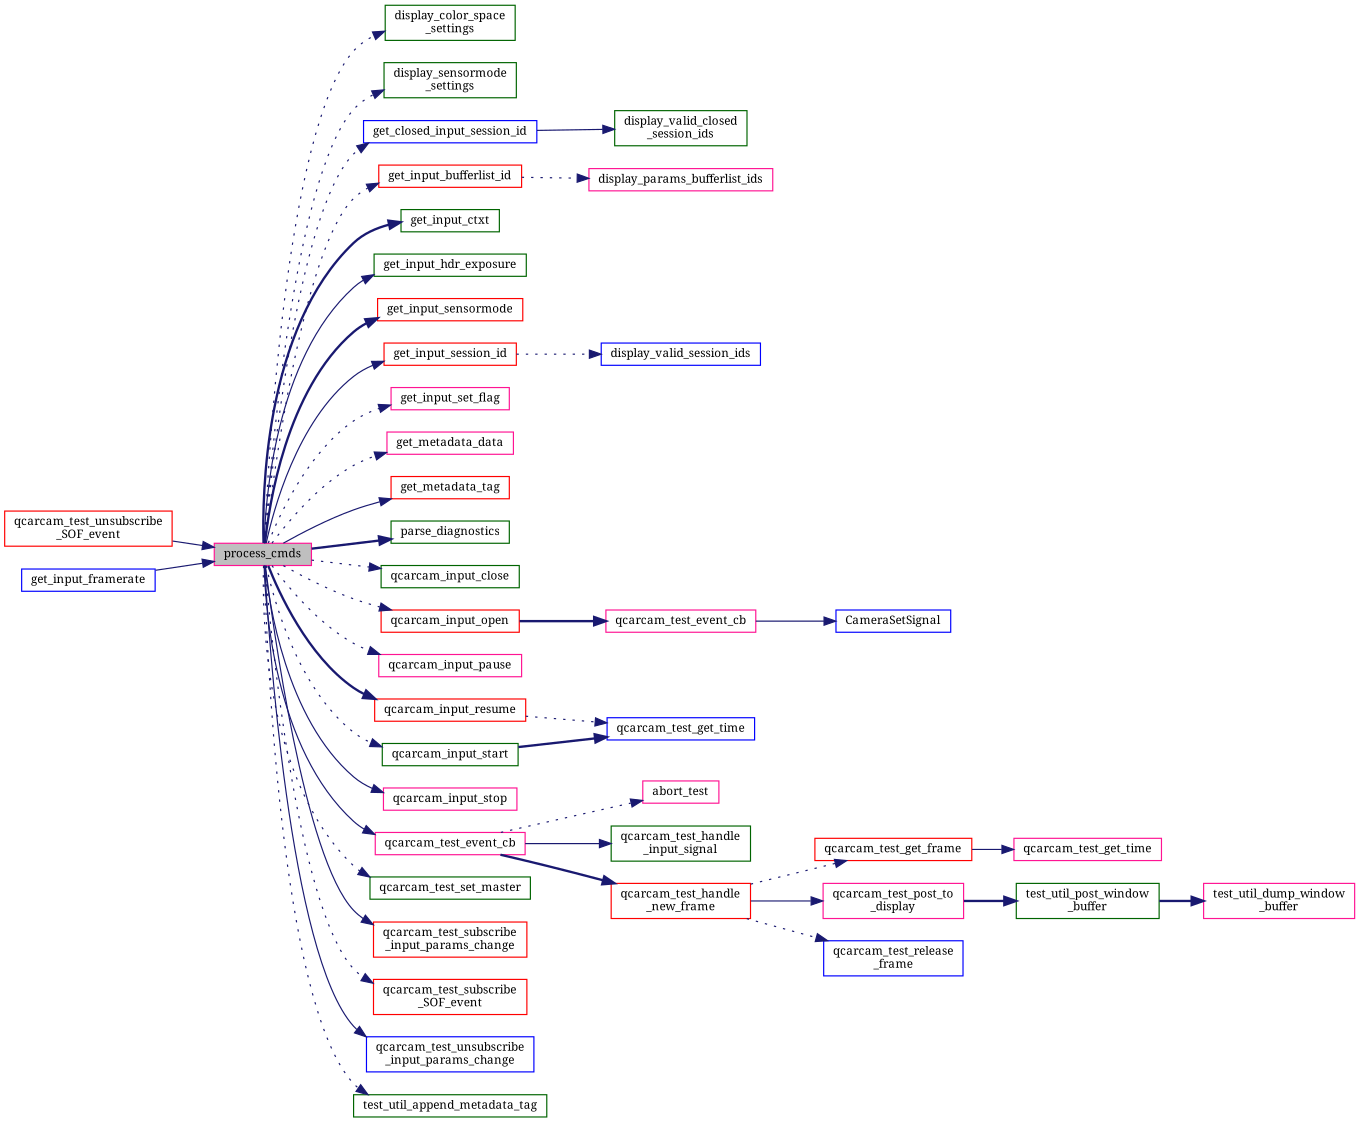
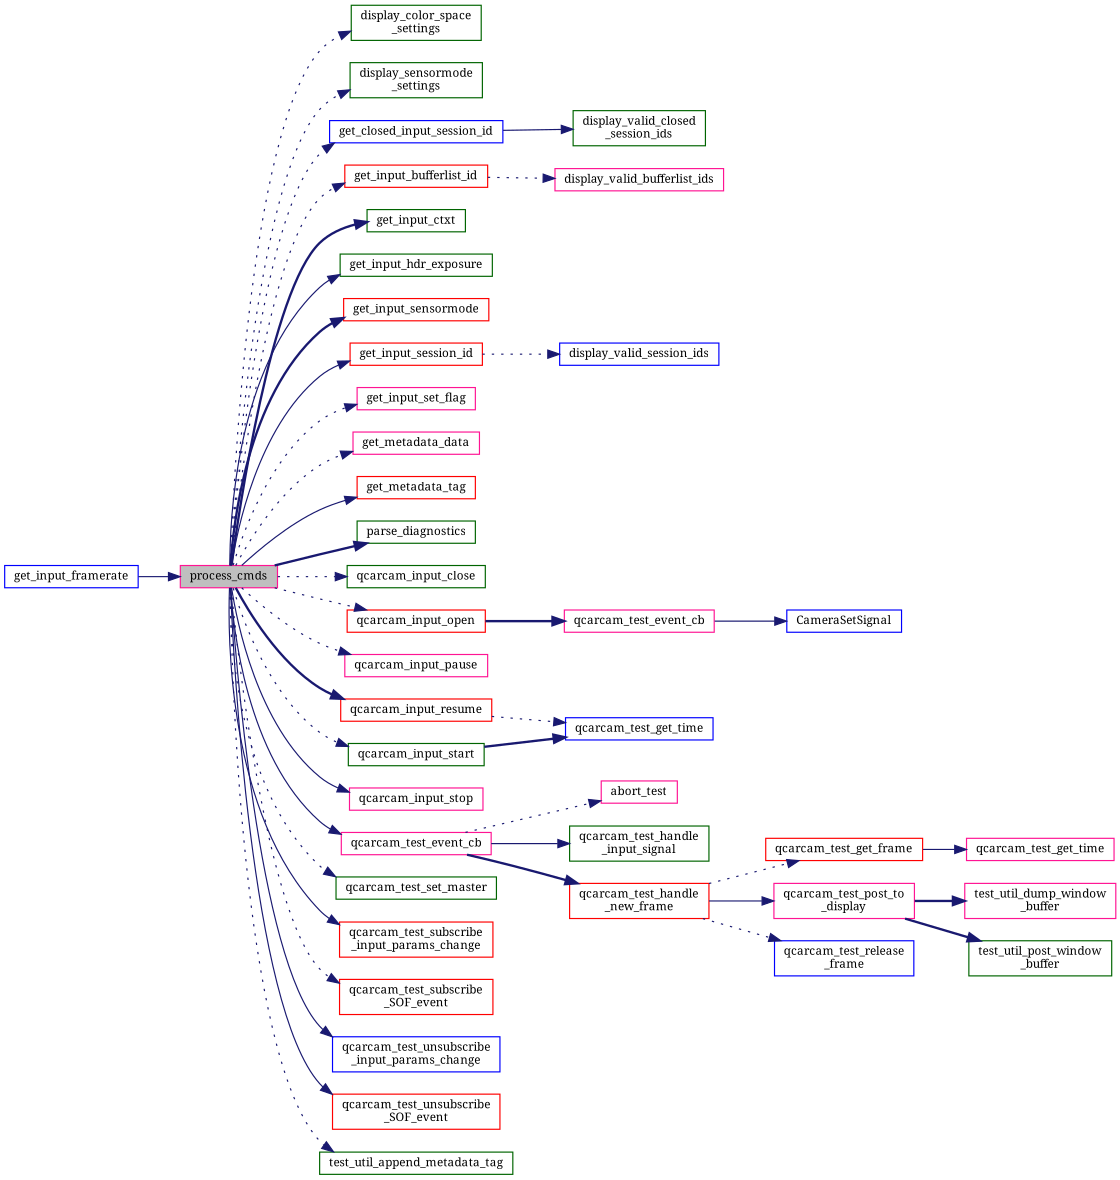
(681, 180) -> (639, 180)
(187, 543) -> (252, 843)
(1175, 901) -> (934, 901)
